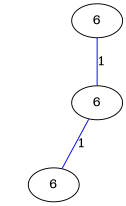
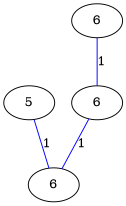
none -> (29, 103)
